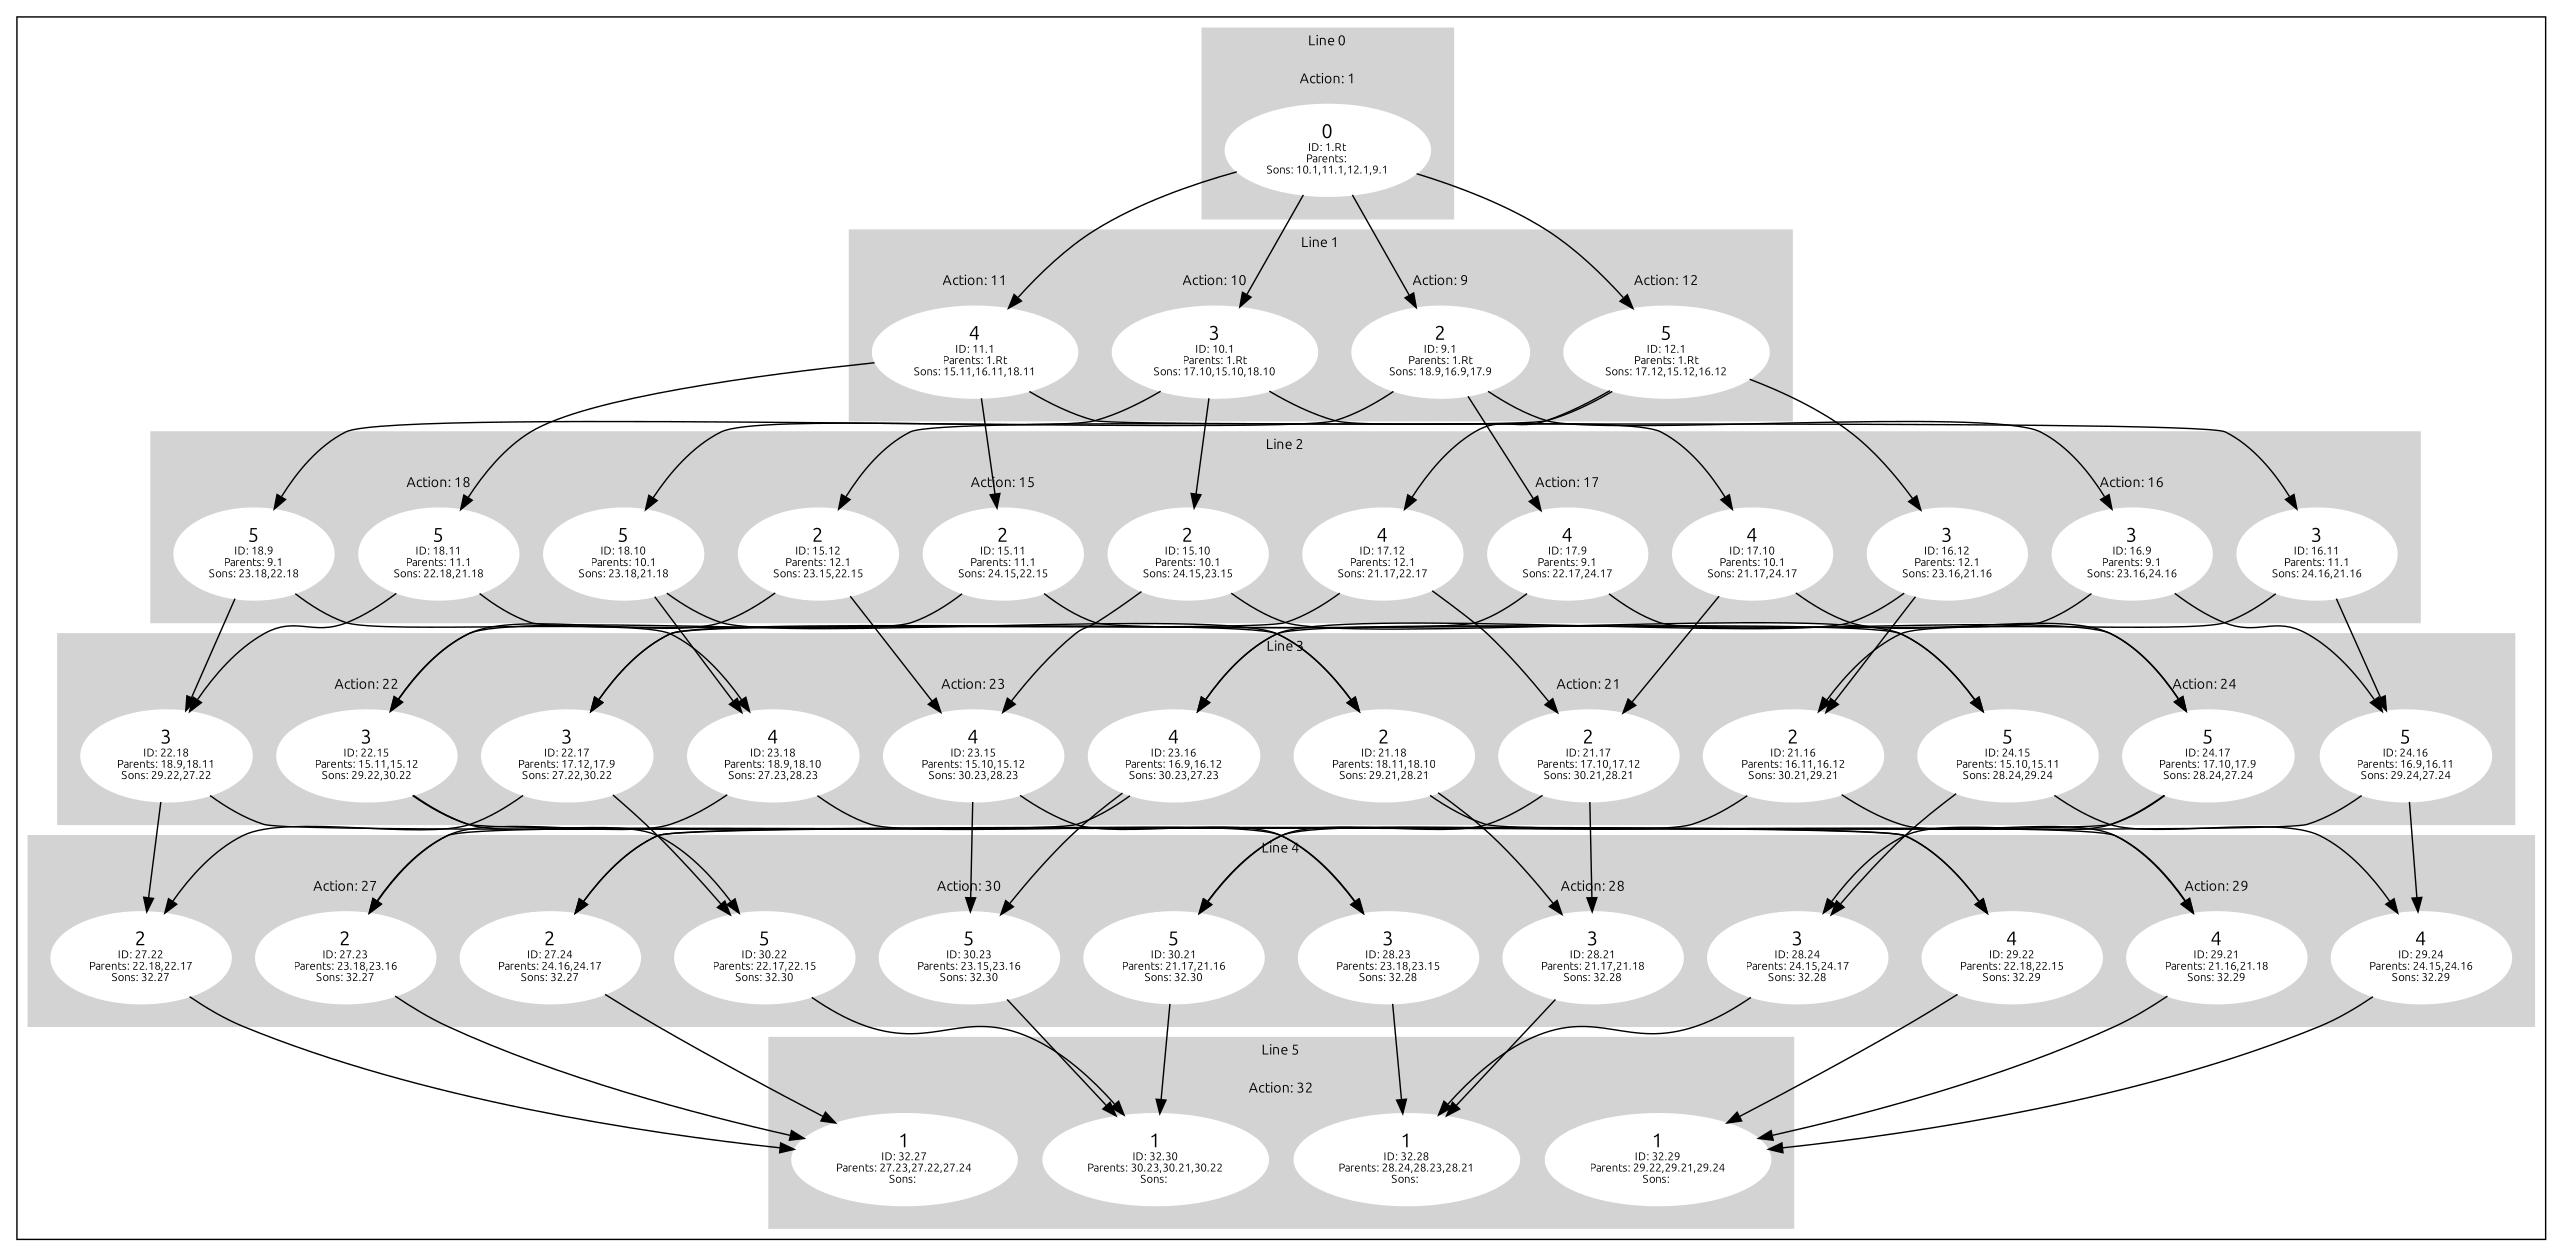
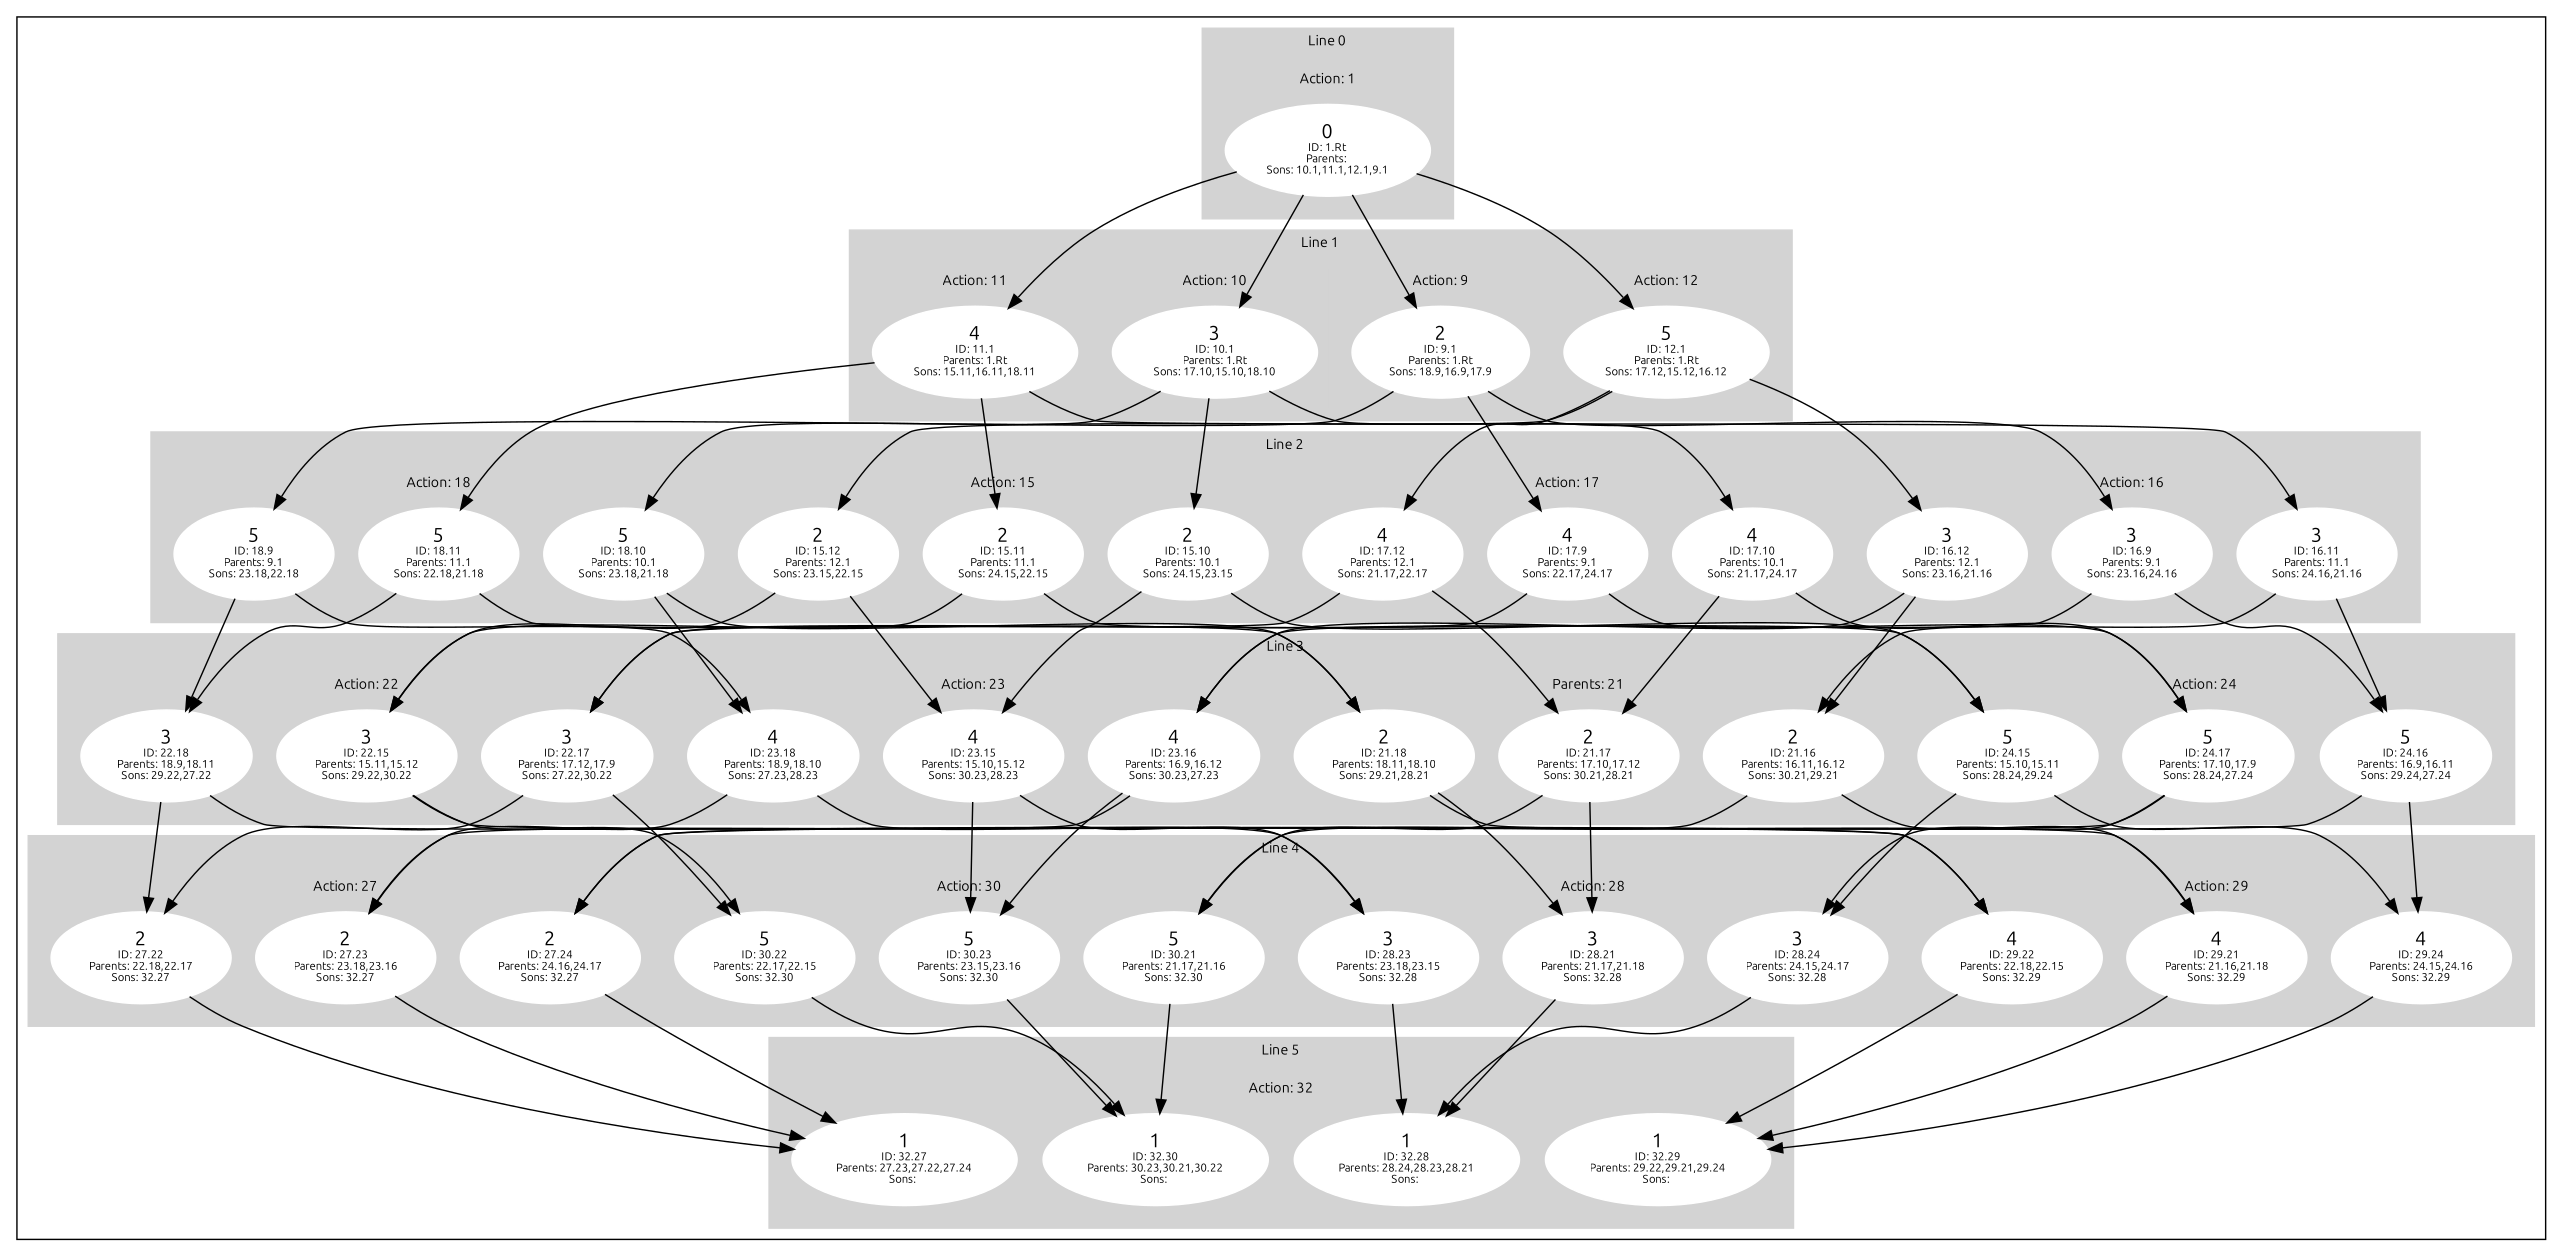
(1589, 685) -> (1589, 685)
